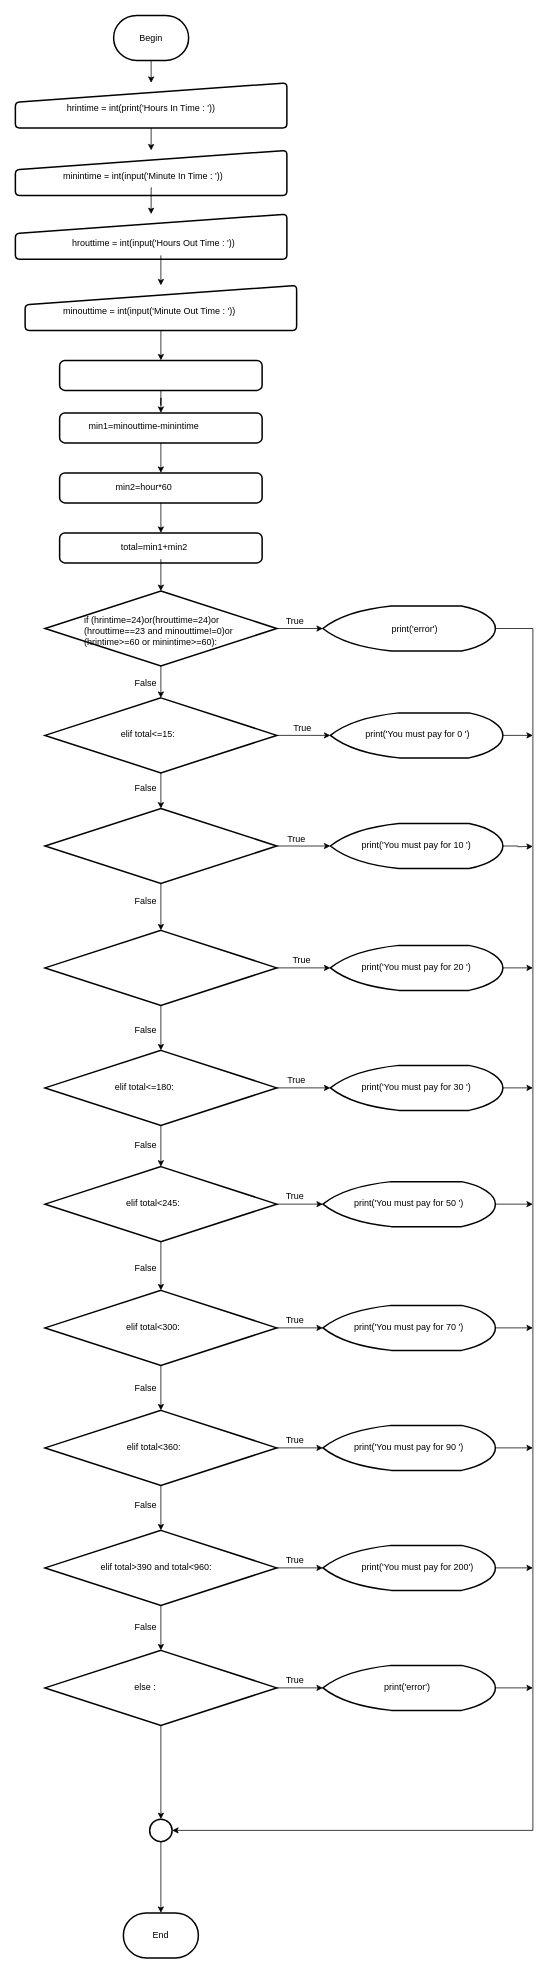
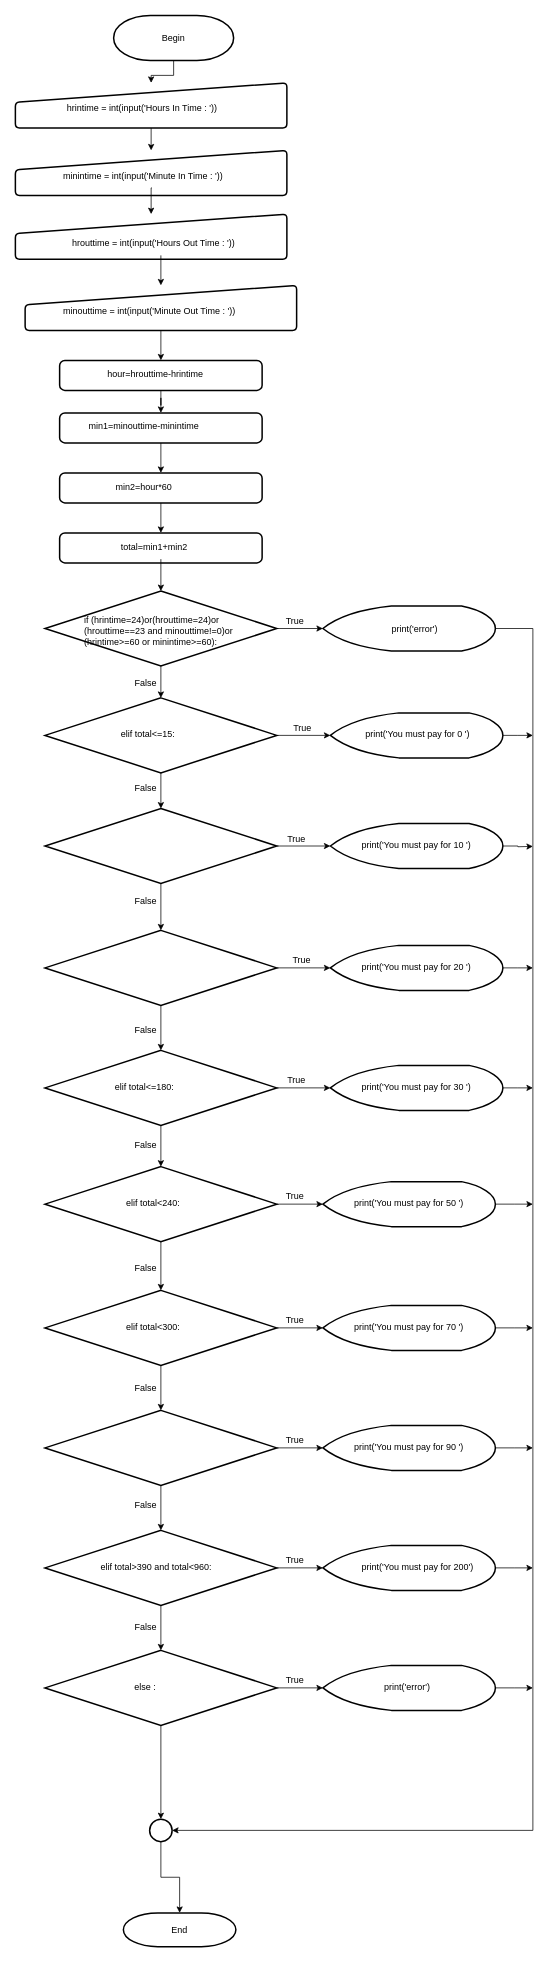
(151, 38) -> (174, 38)
(154, 109) -> (154, 109)
none -> (162, 375)
(158, 1204) -> (158, 1204)
(152, 1448) -> none
(161, 1935) -> (180, 1930)
